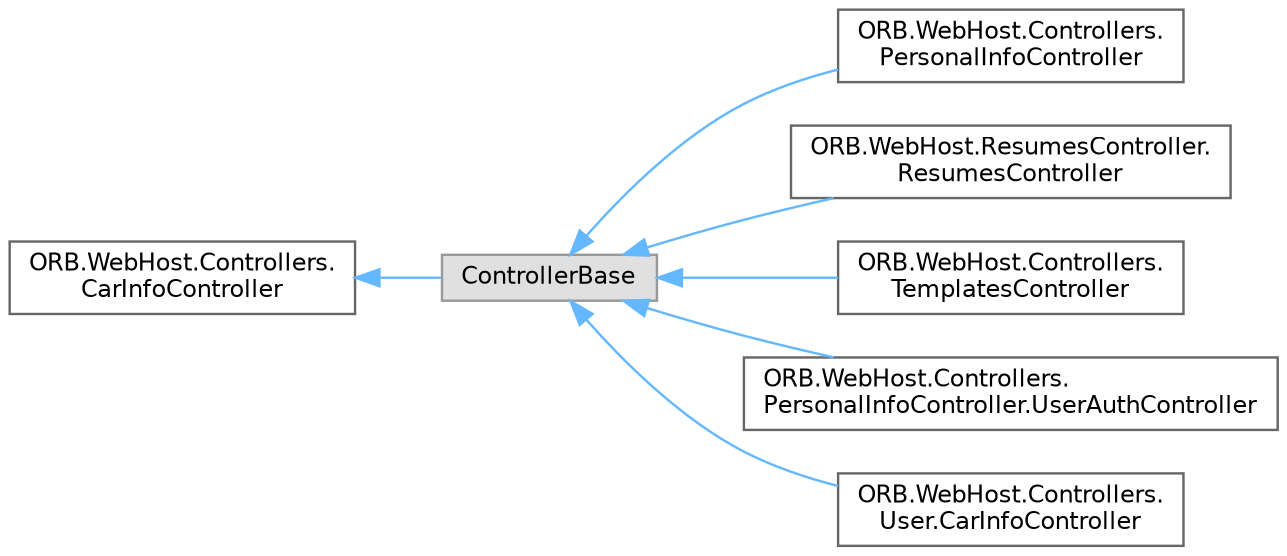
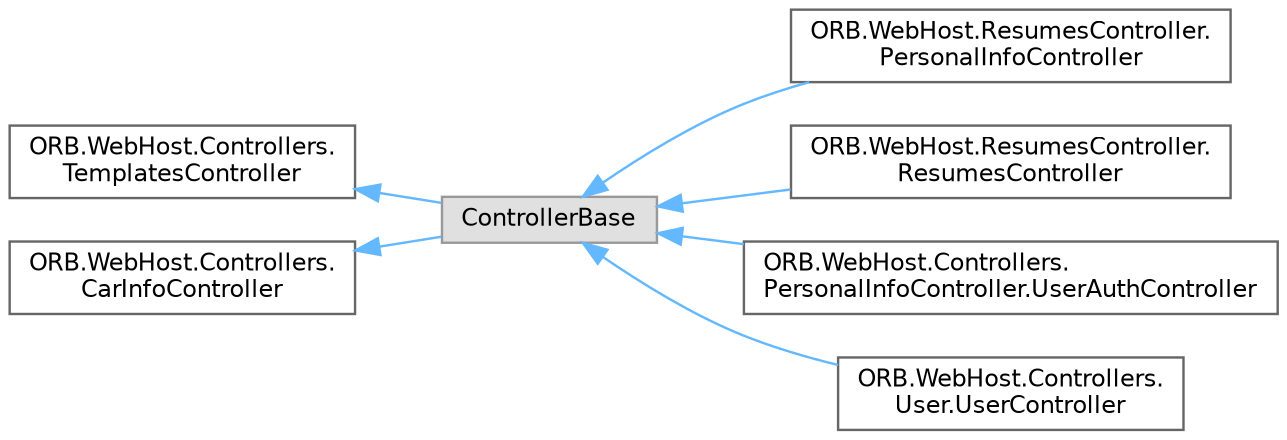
(1011, 46) -> (1011, 46)
(760, 278) -> (410, 198)
(1011, 510) -> (1011, 394)
